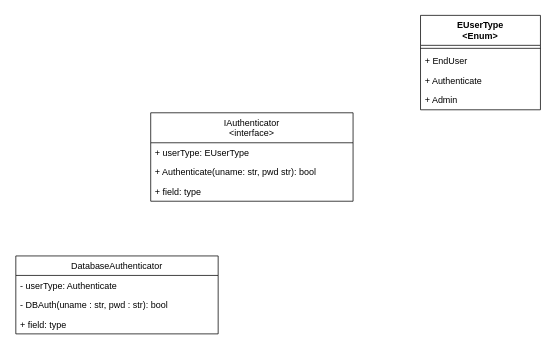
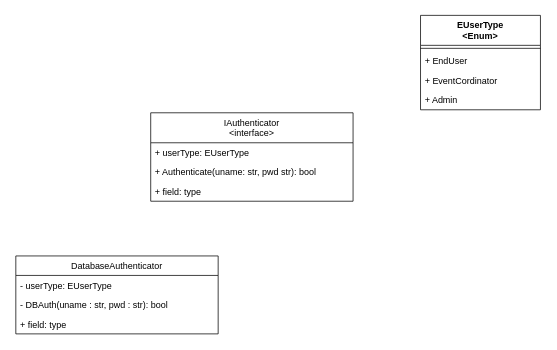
(457, 81) -> (465, 81)
(75, 286) -> (69, 286)
